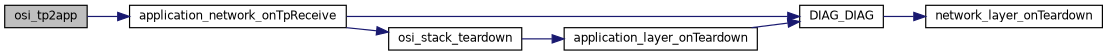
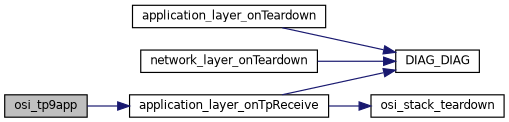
(46, 16) -> (46, 106)
(238, 16) -> (229, 106)
(899, 16) -> (351, 61)
(537, 39) -> none
